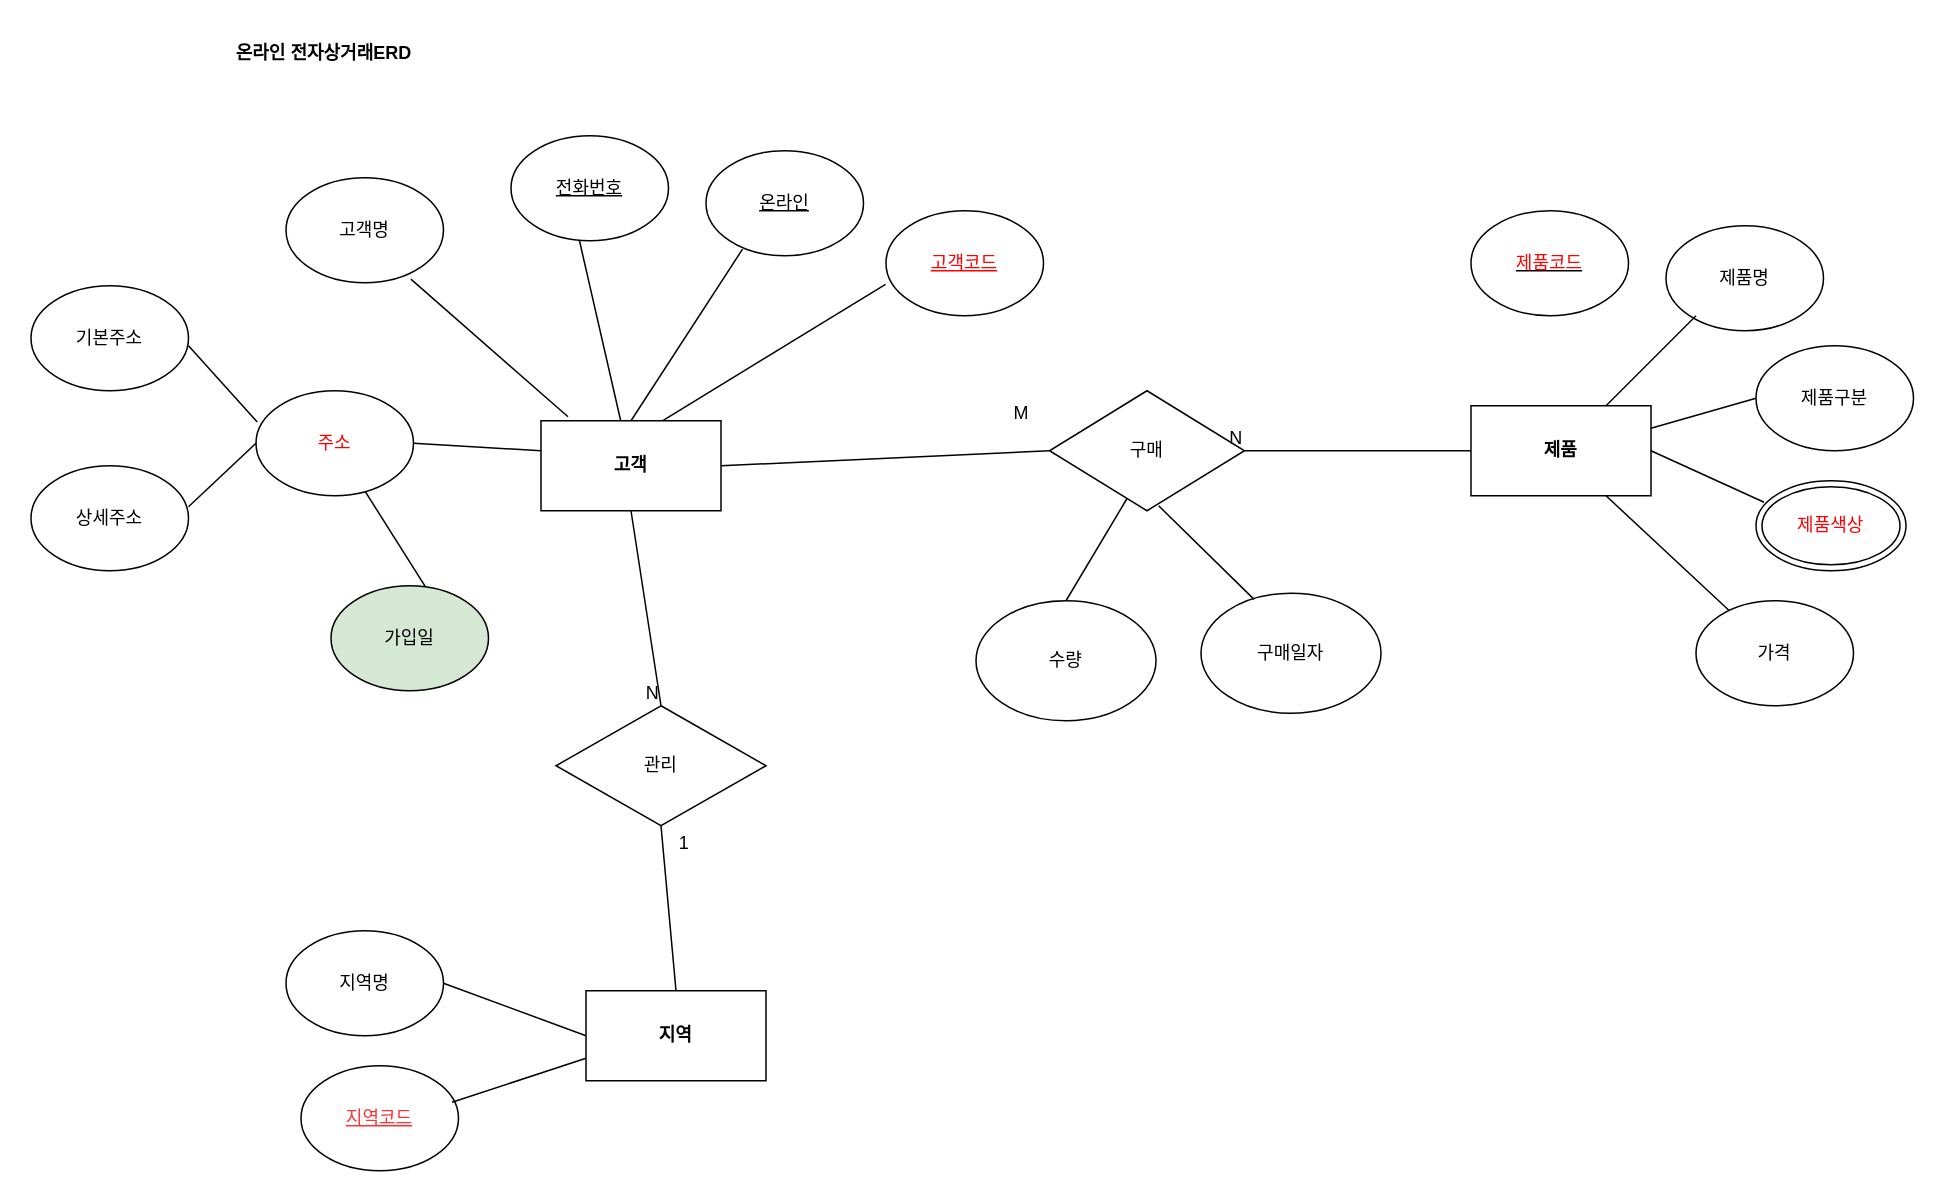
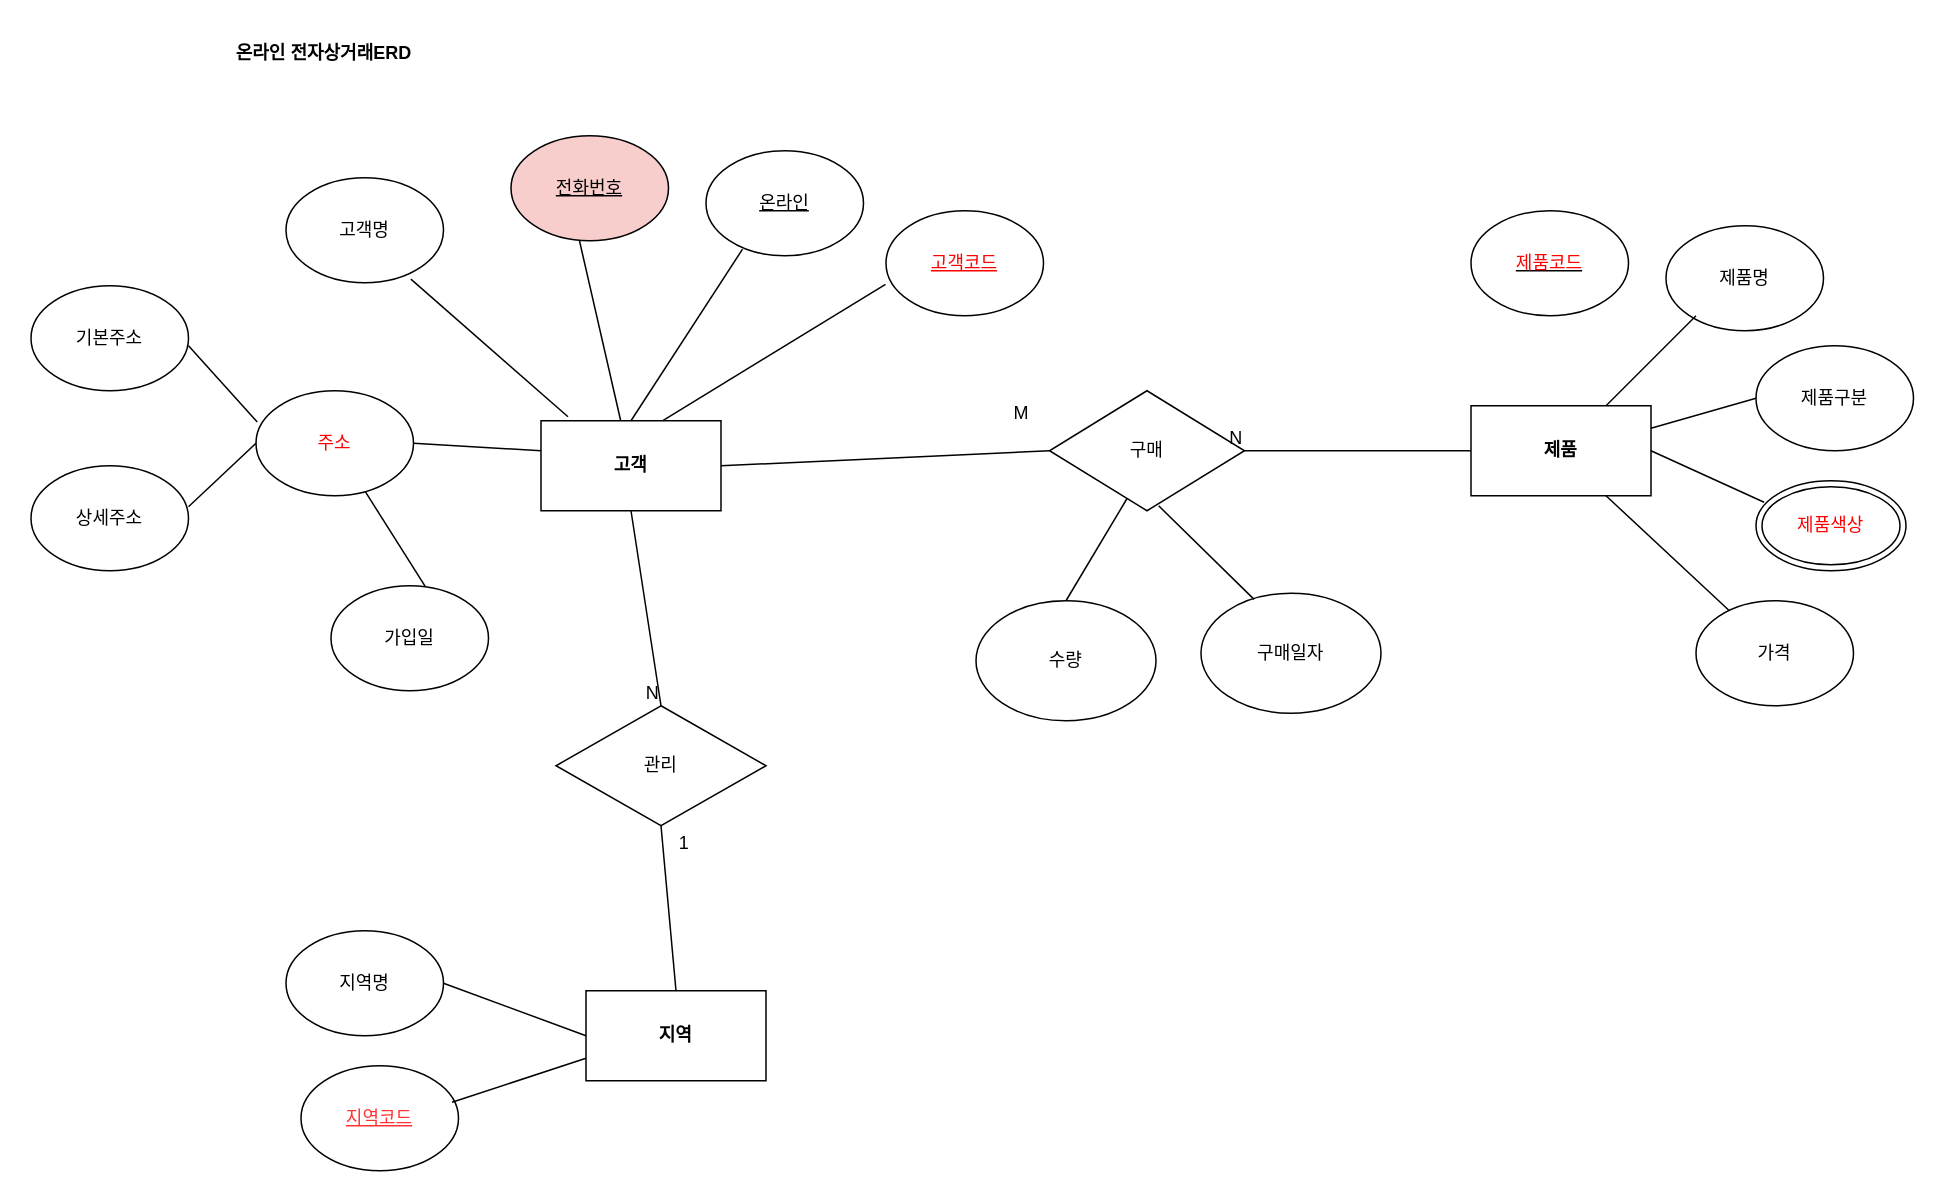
(590, 188) -> (590, 188)
(410, 638) -> (410, 638)
